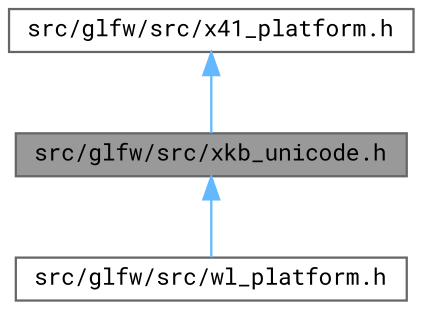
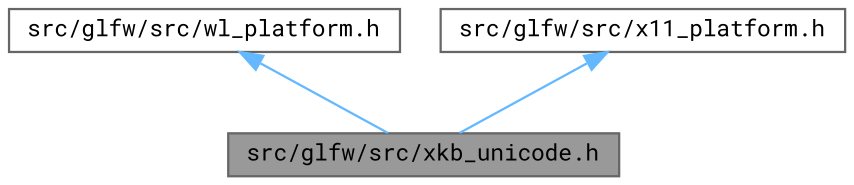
(211, 31) -> (643, 31)
(211, 229) -> (324, 98)
